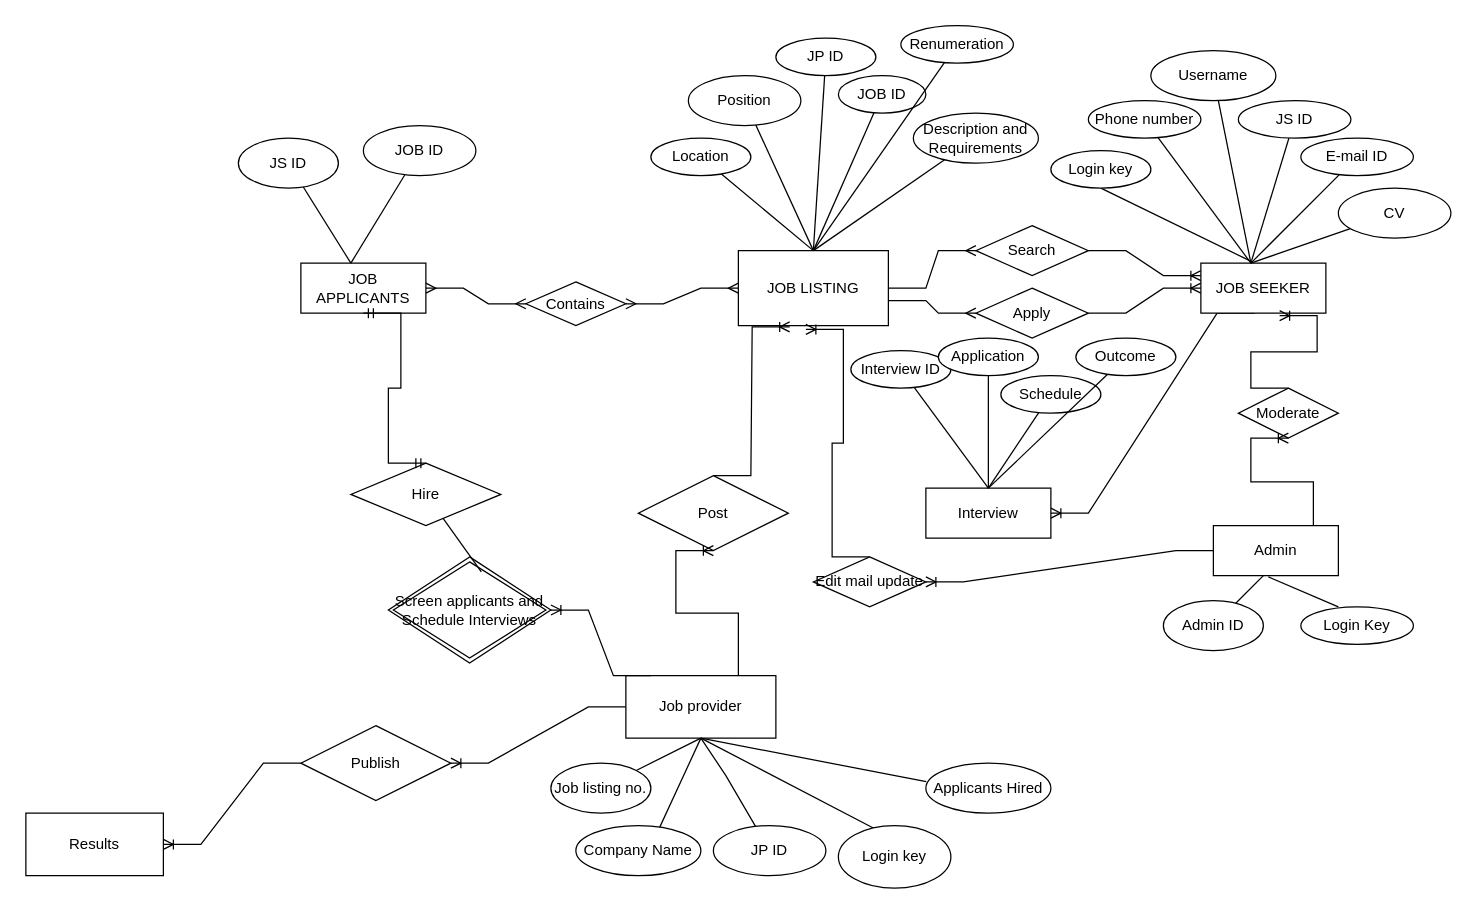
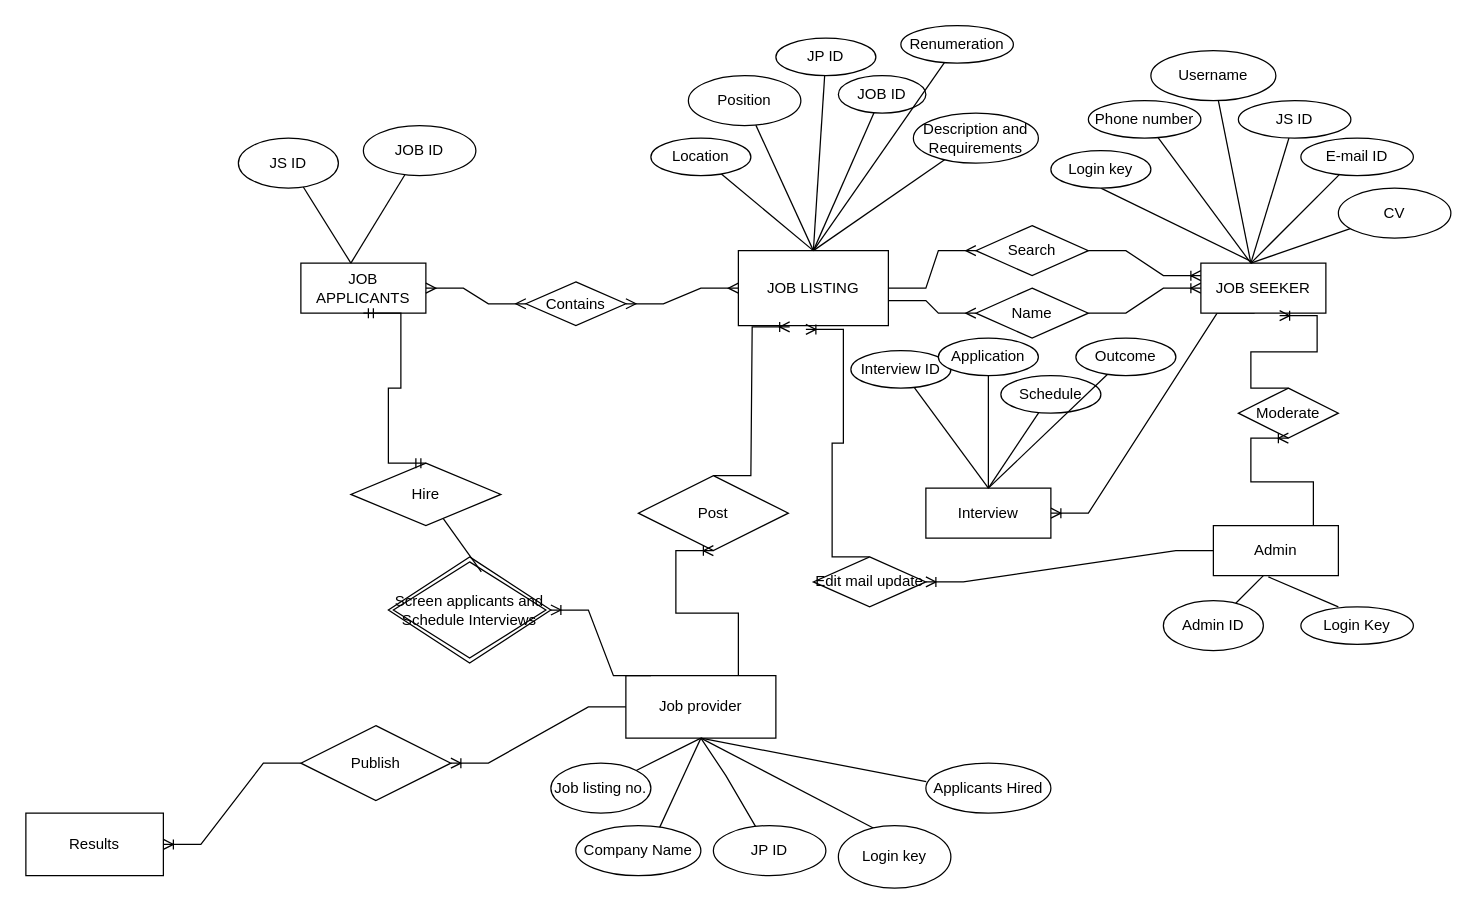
(1032, 313) -> (1032, 313)
